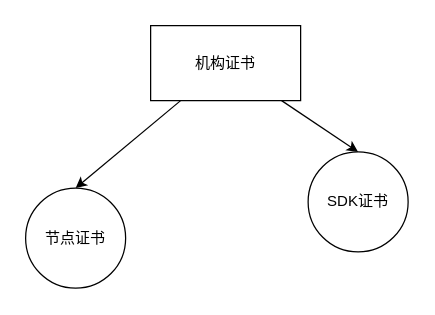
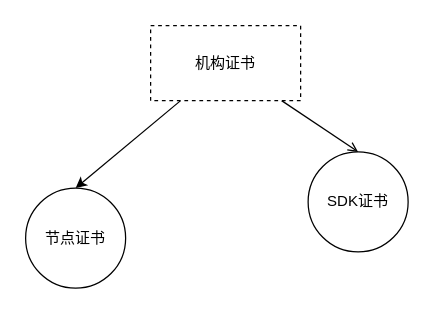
(226, 63) -> (226, 63)
(350, 146) -> (352, 148)
